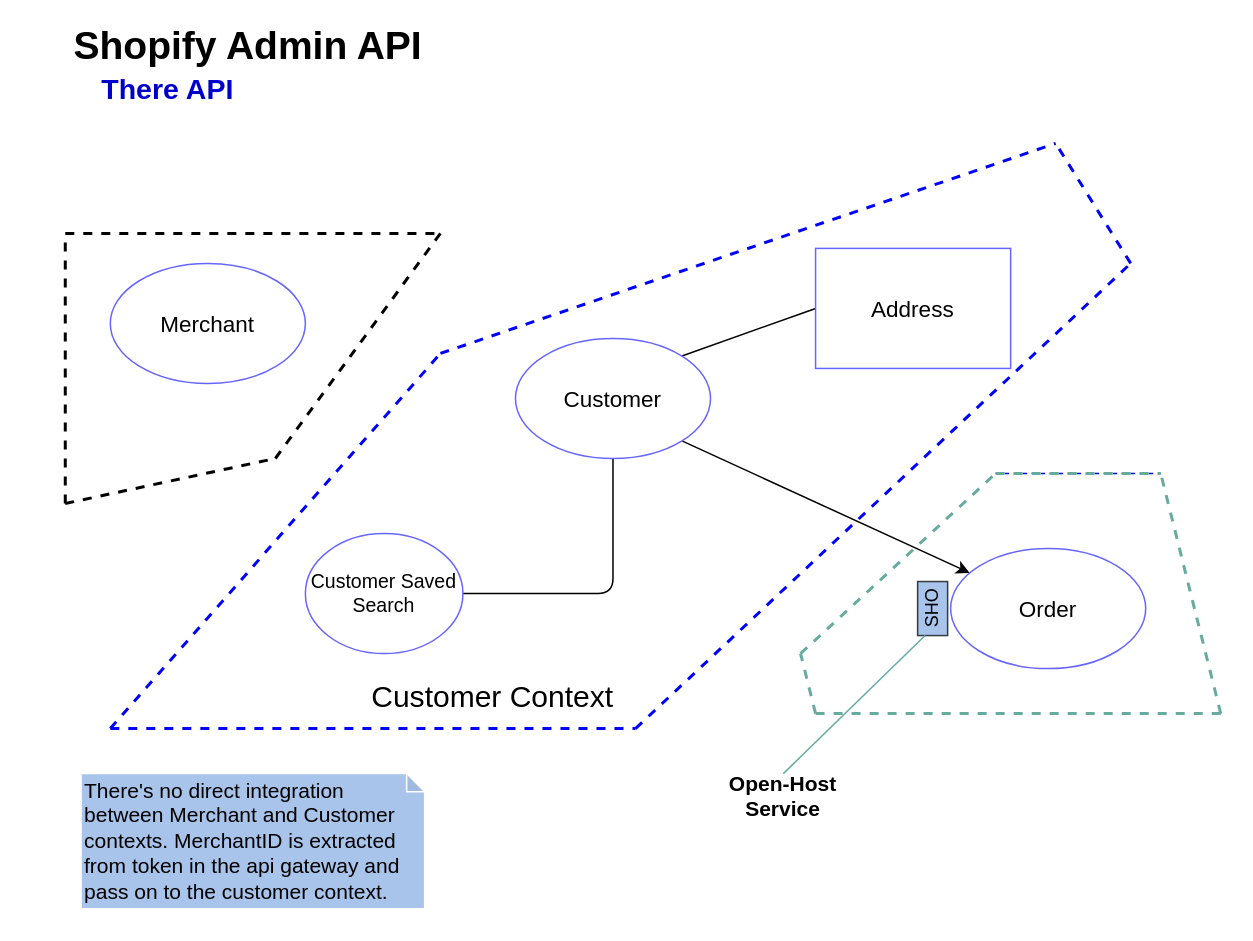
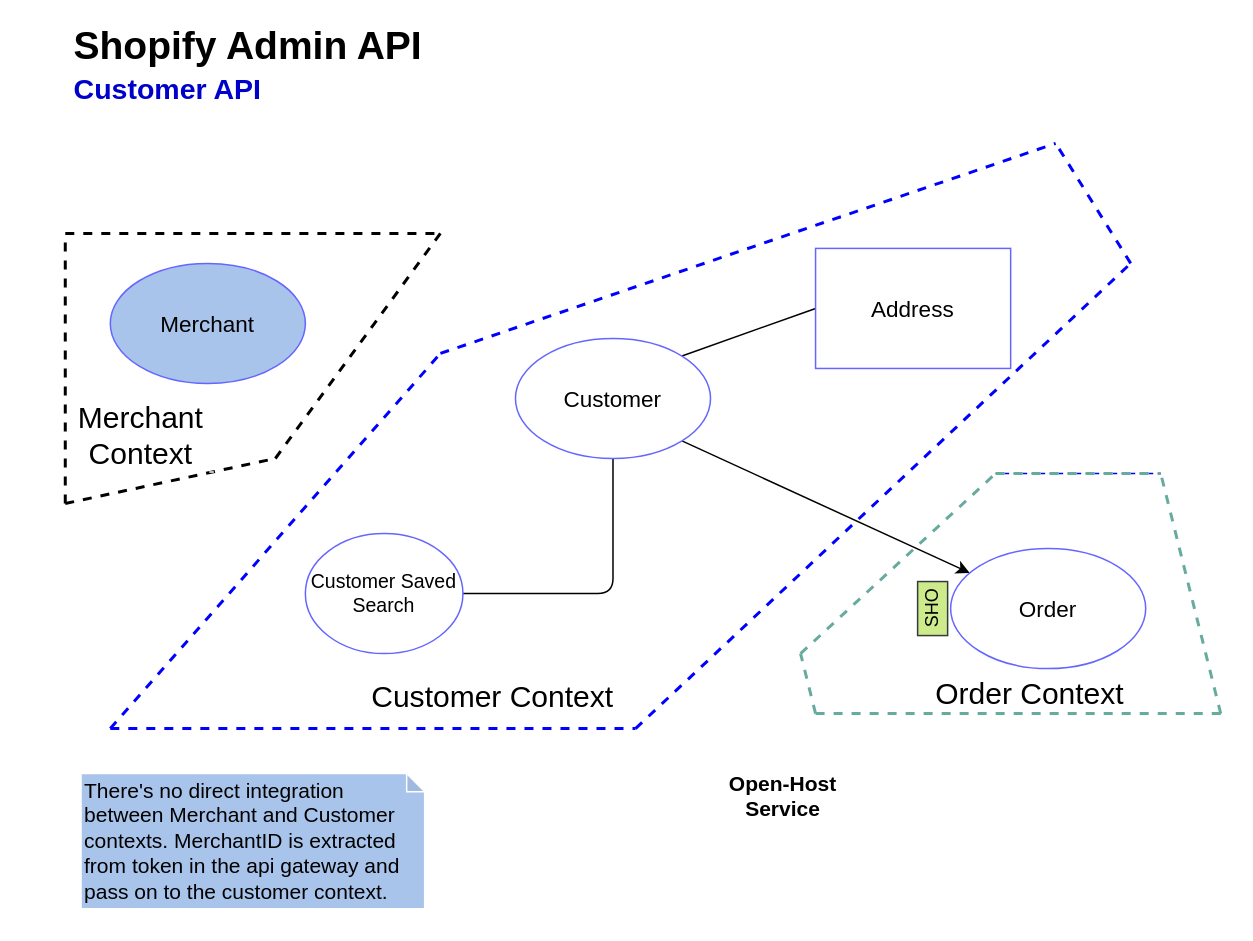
(168, 91) -> (168, 91)
(208, 323) -> (208, 323)
none -> (141, 434)
(932, 608) -> (932, 608)
none -> (1030, 692)
(854, 705) -> none
